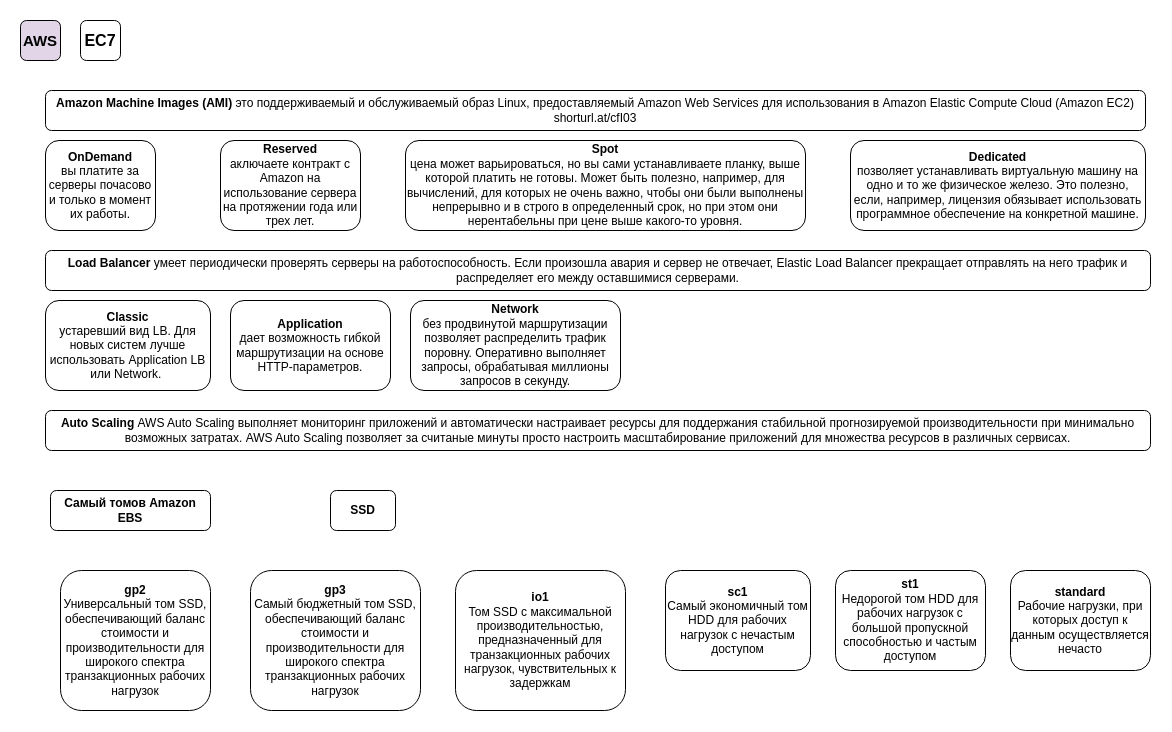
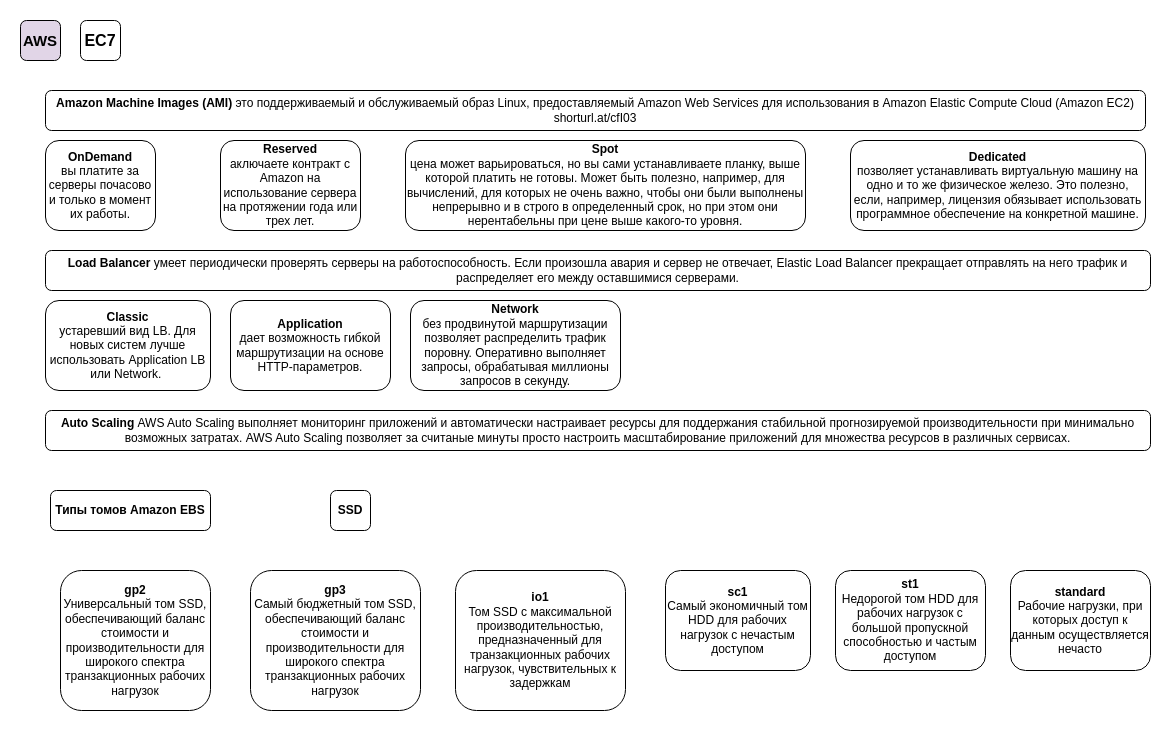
(131, 511) -> (131, 511)
(363, 511) -> (351, 511)
